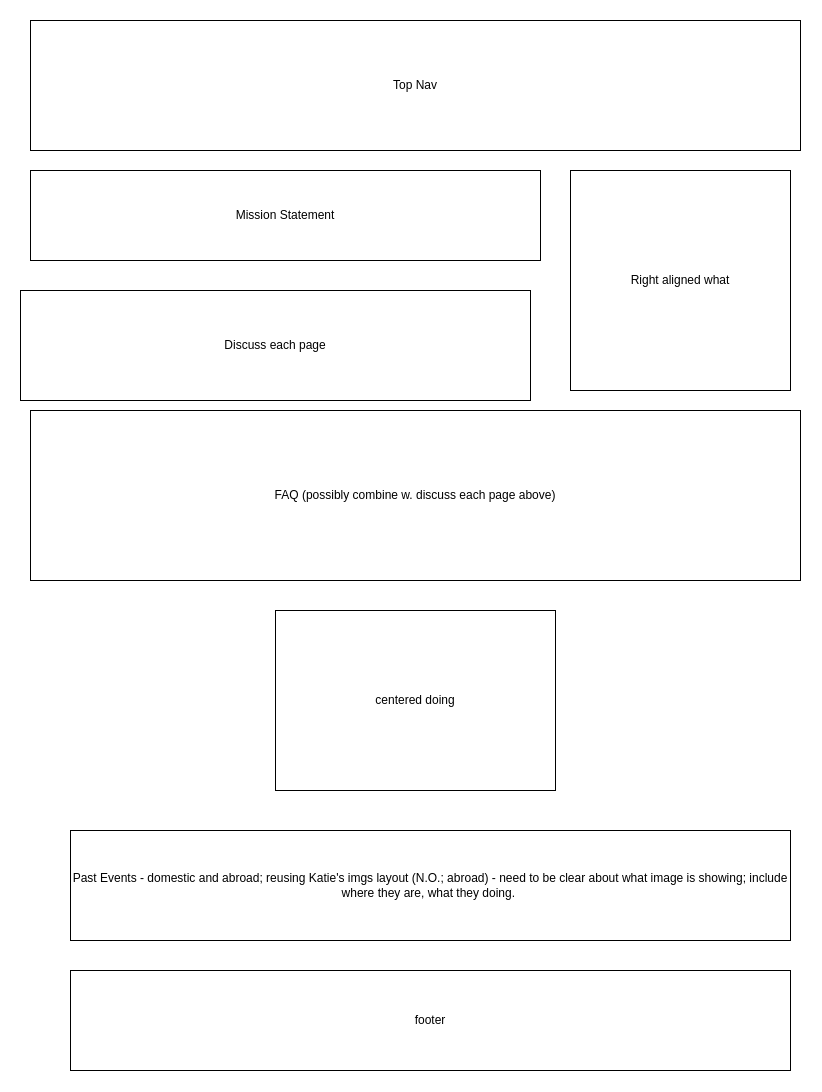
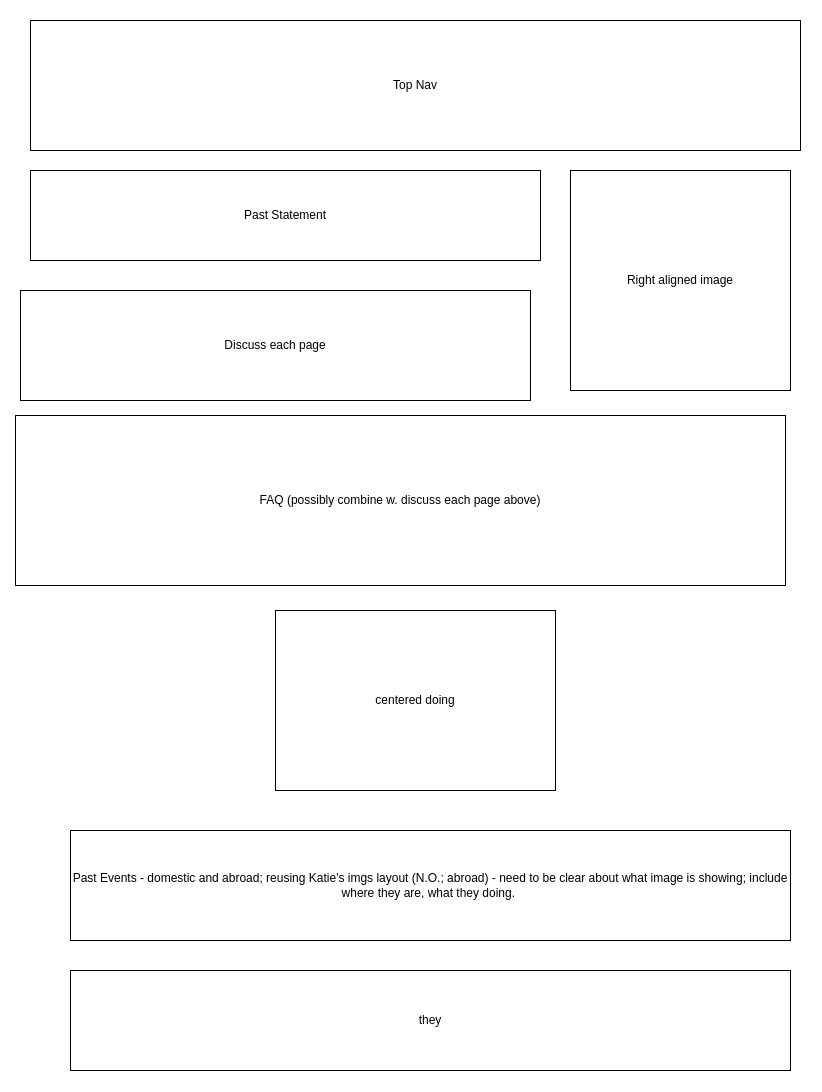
(286, 216) -> (286, 216)
(681, 281) -> (681, 281)
(416, 496) -> (401, 501)
(431, 1021) -> (431, 1021)
